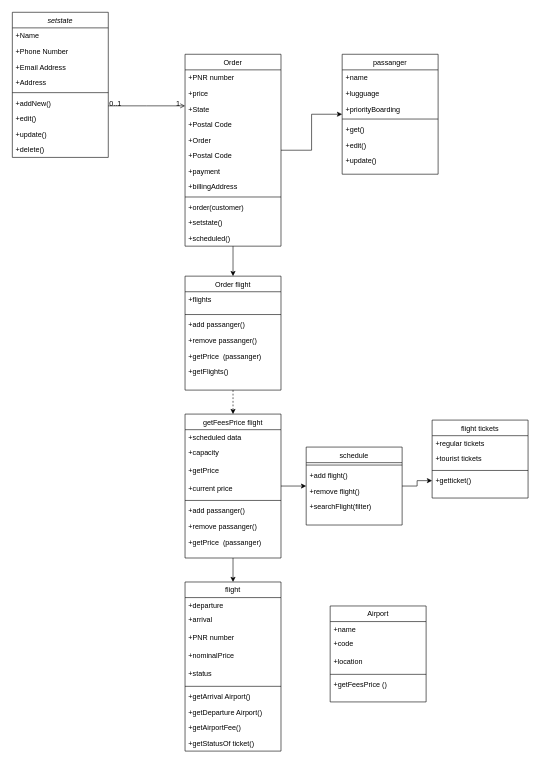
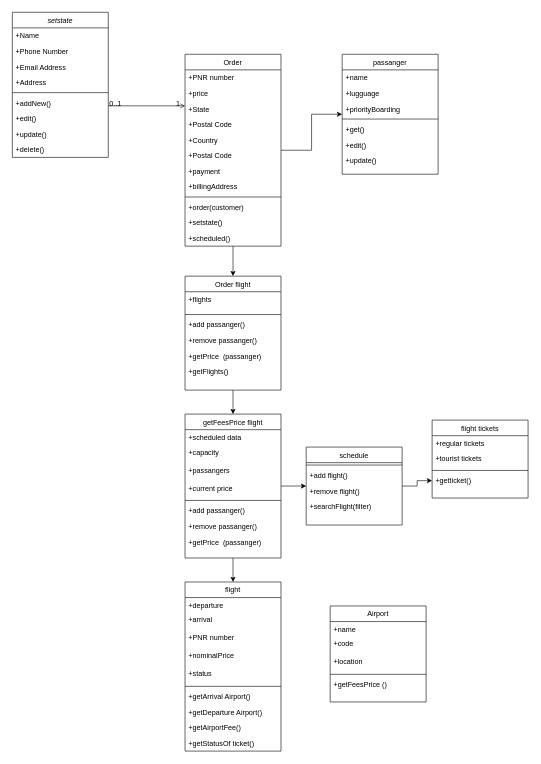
(200, 140) -> (205, 140)
(233, 400) -> (233, 400)
(206, 470) -> (211, 470)
